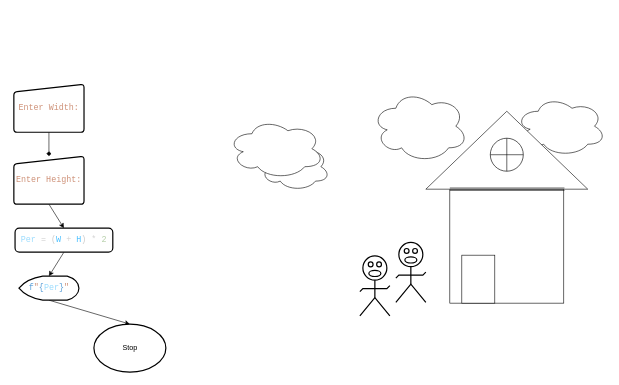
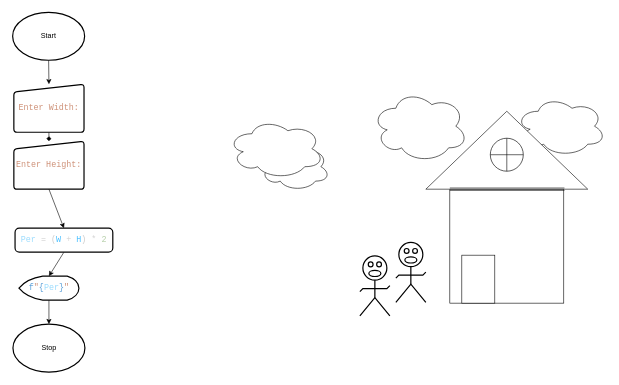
none -> (48, 36)
none -> (48, 62)
(49, 180) -> (49, 165)
(130, 348) -> (49, 348)
